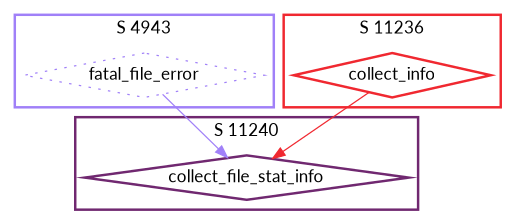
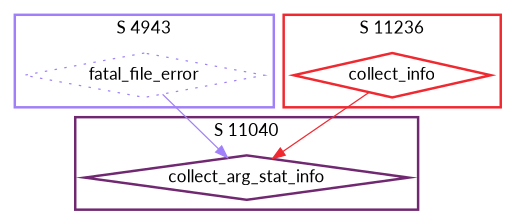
(247, 131) -> (247, 131)
(247, 178) -> (247, 178)
